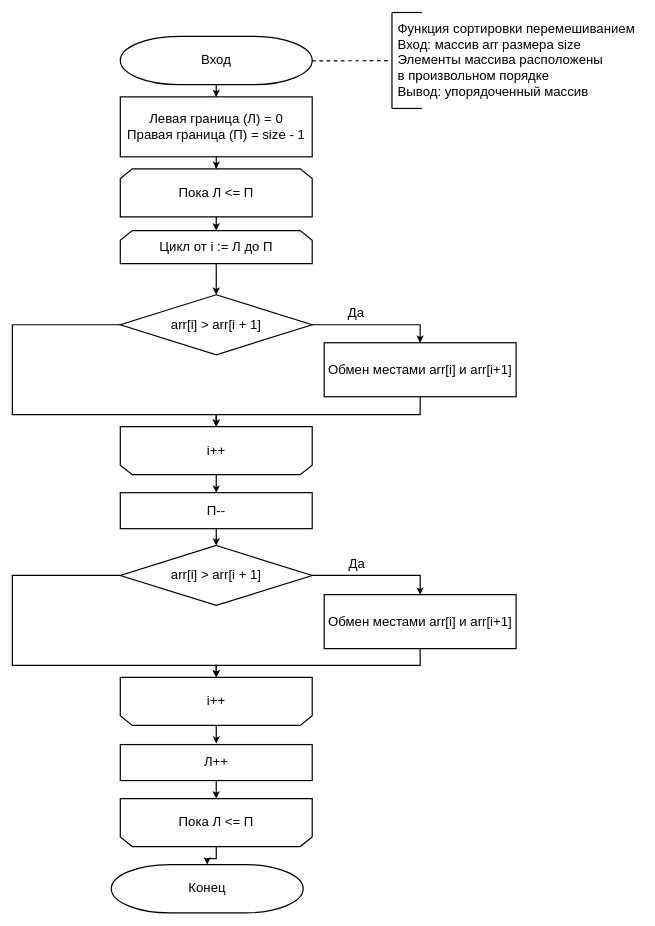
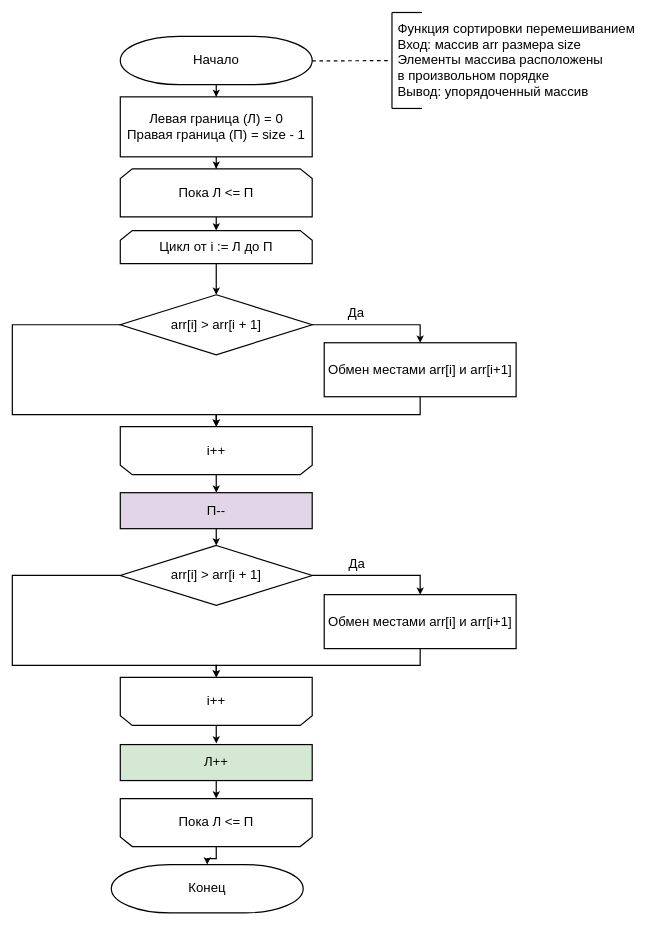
(216, 60) -> (216, 60)
(216, 511) -> (216, 511)
(216, 763) -> (216, 763)
